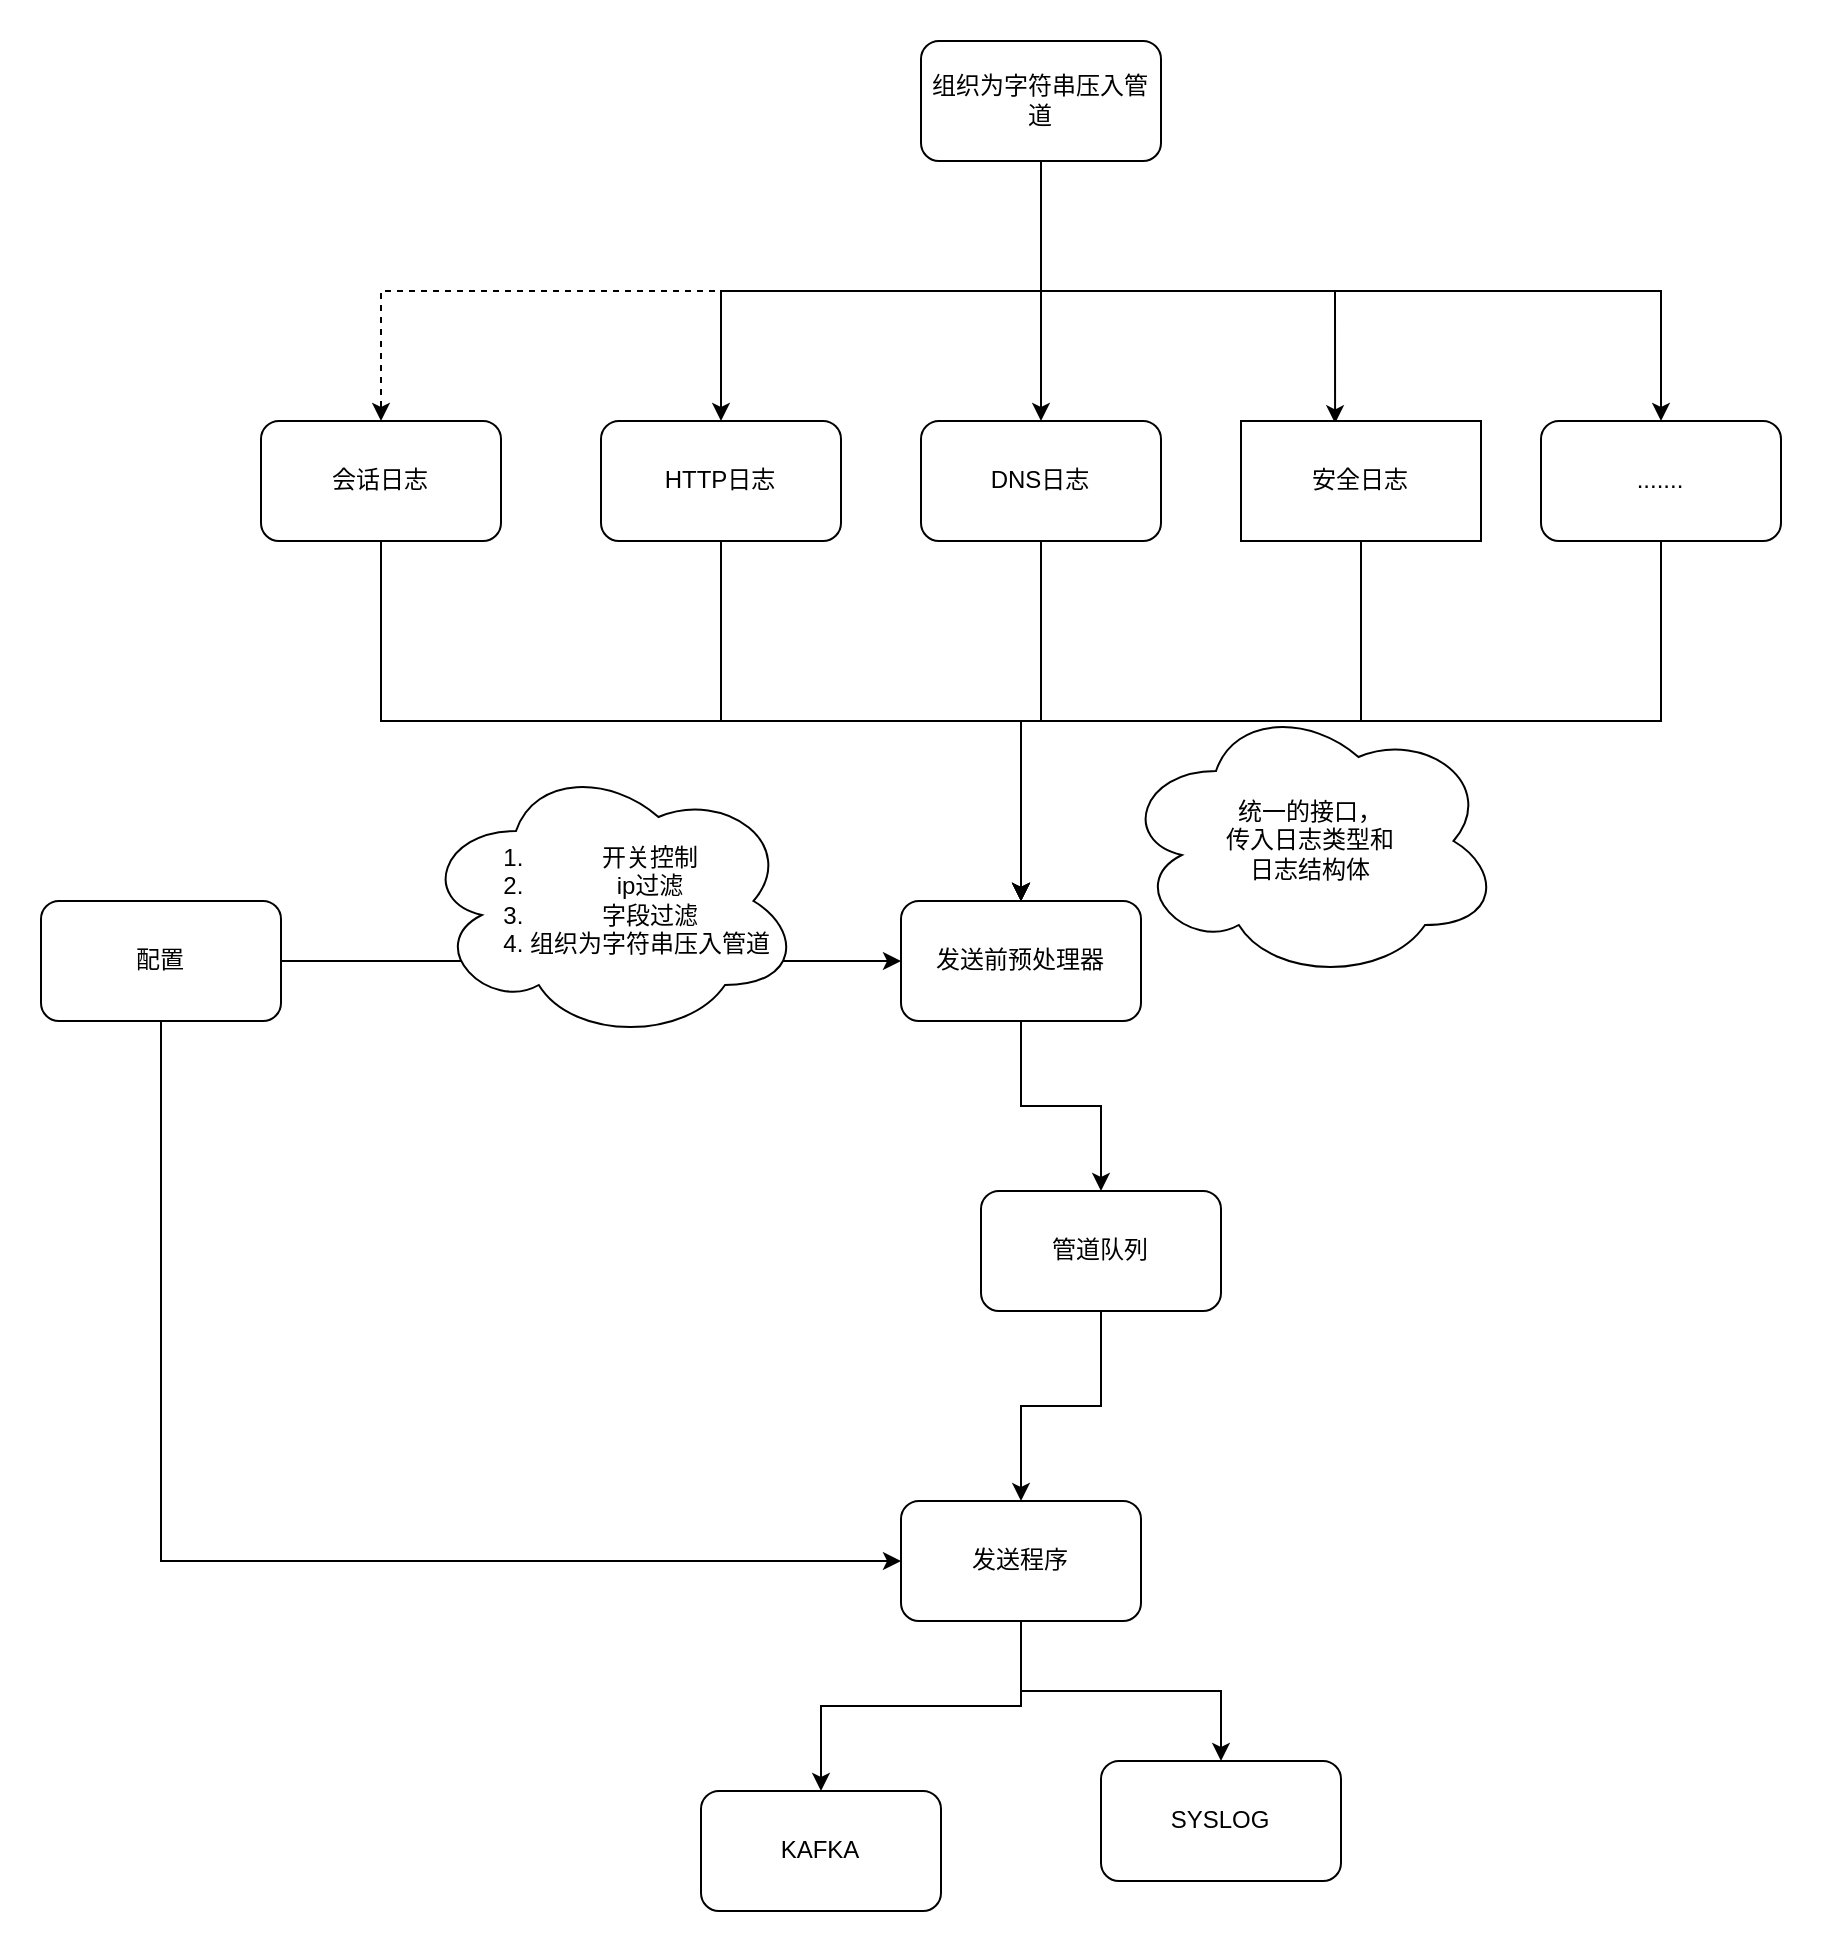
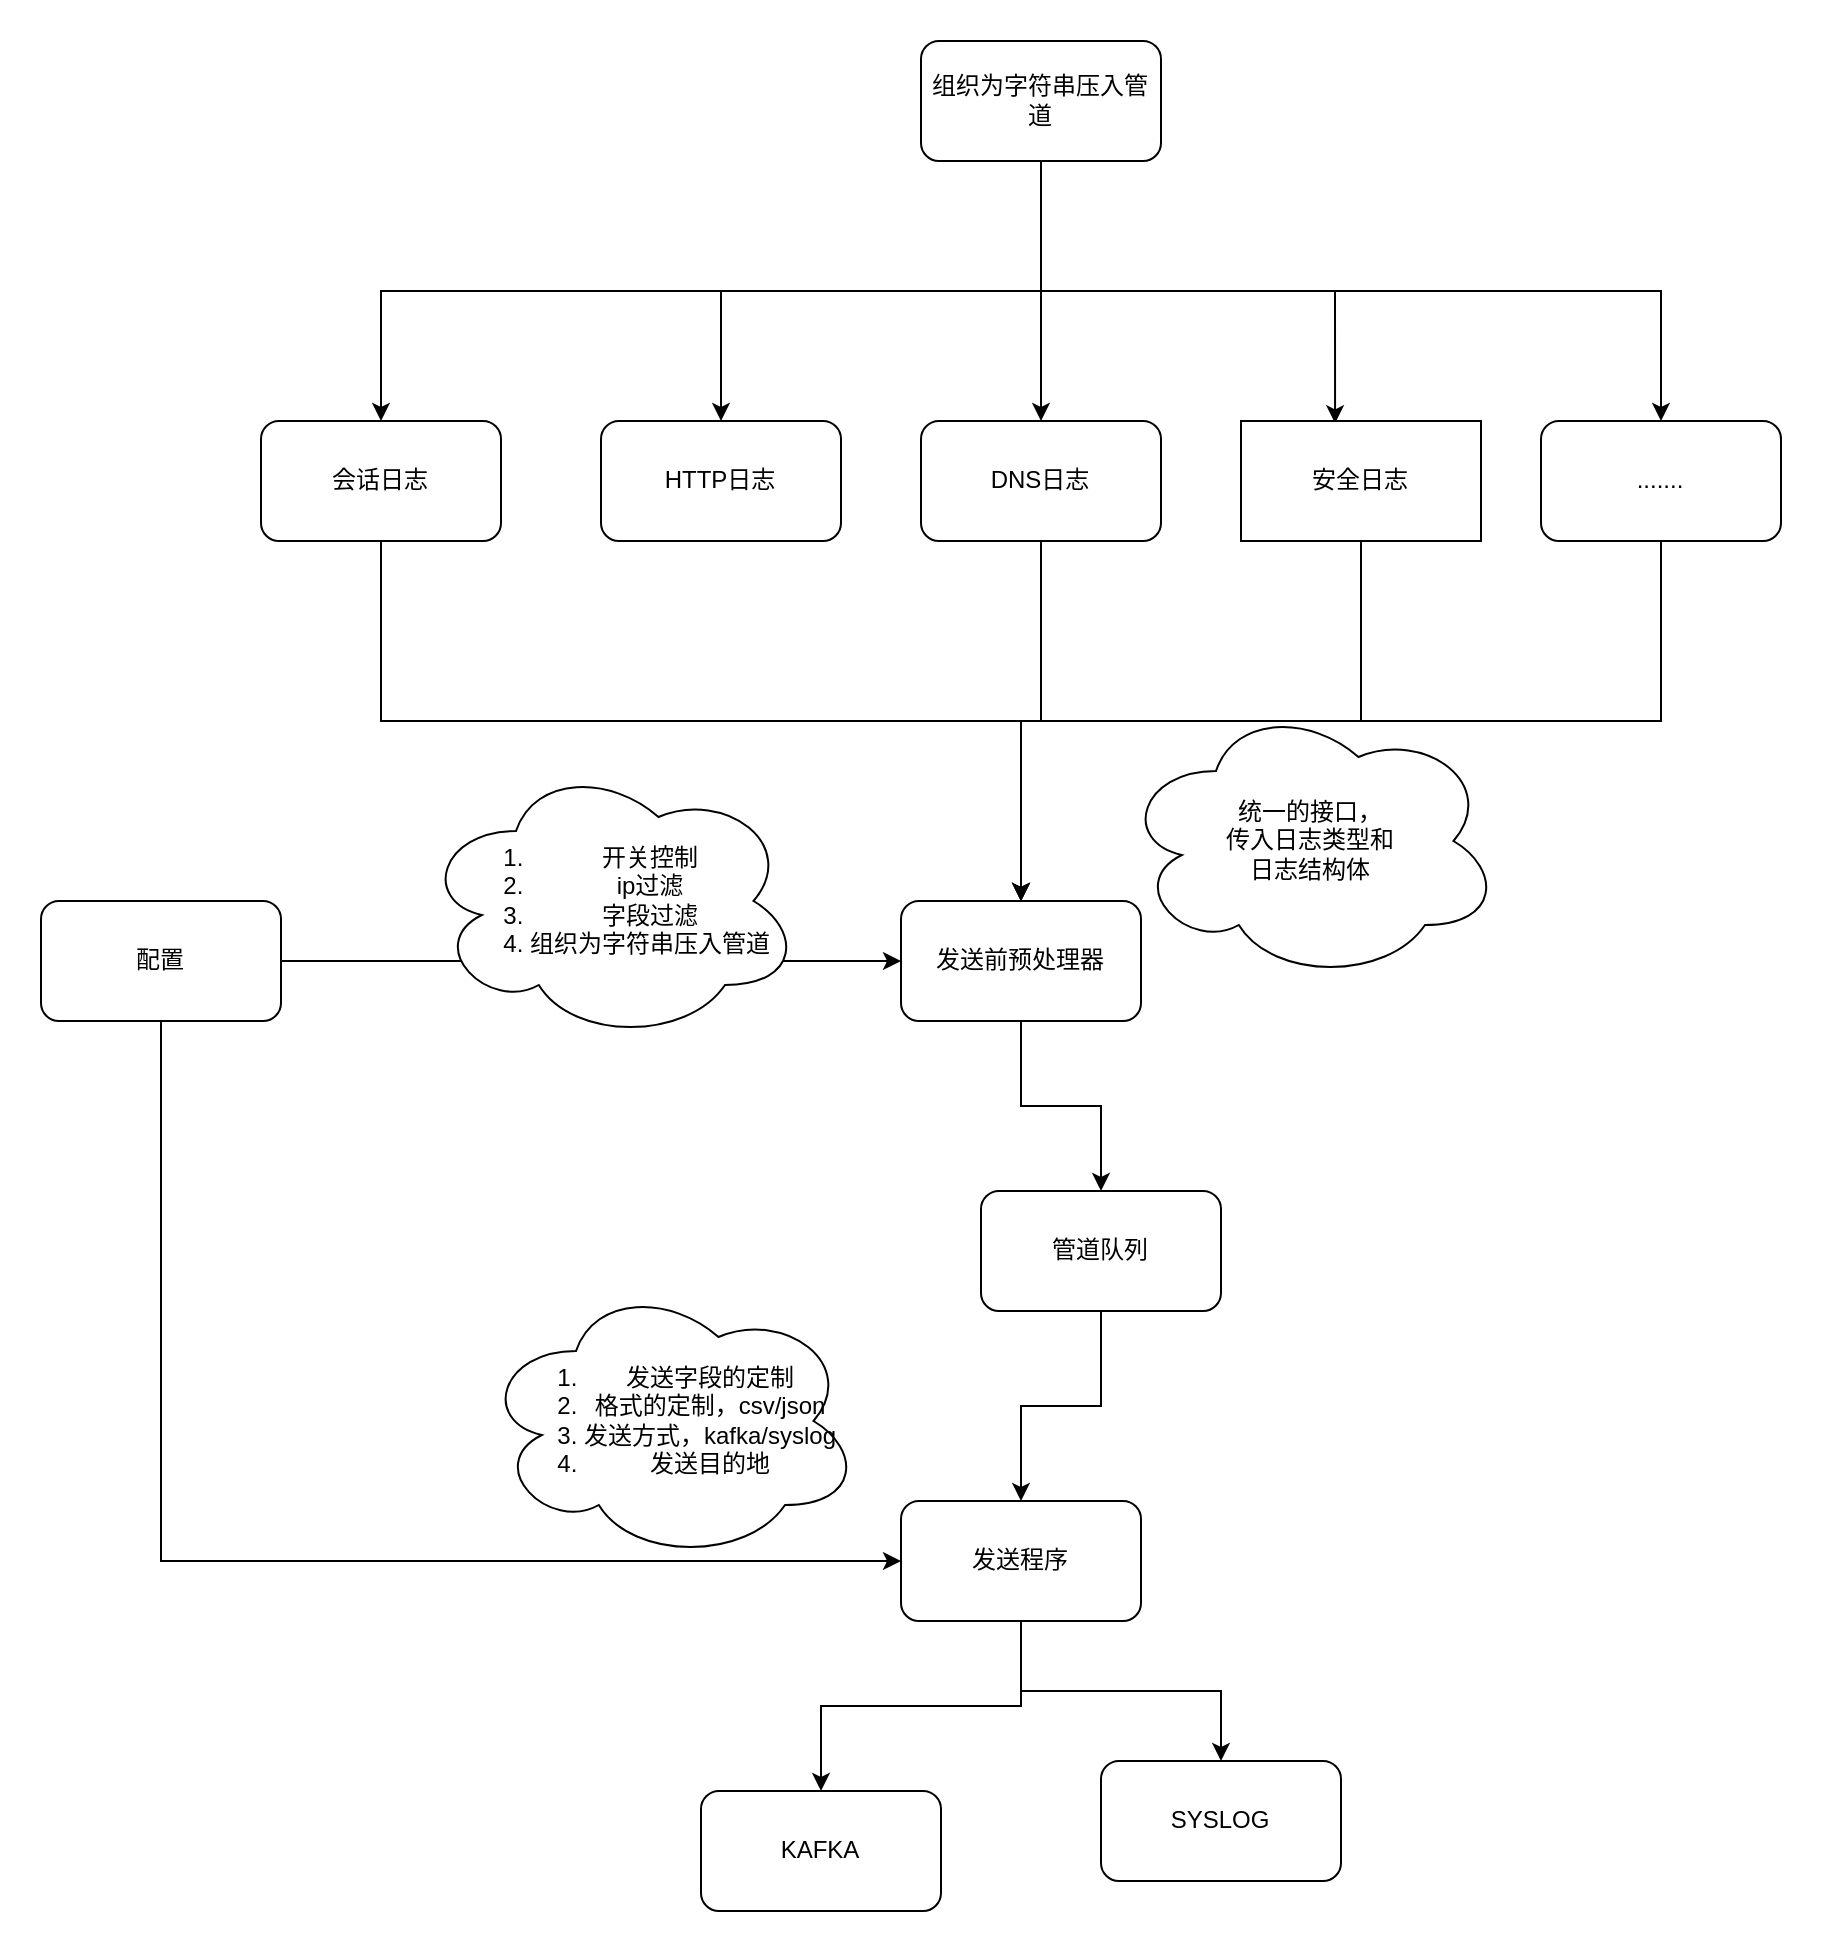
(494, 291) -> (494, 291)
(721, 629) -> none
none -> (671, 1421)
